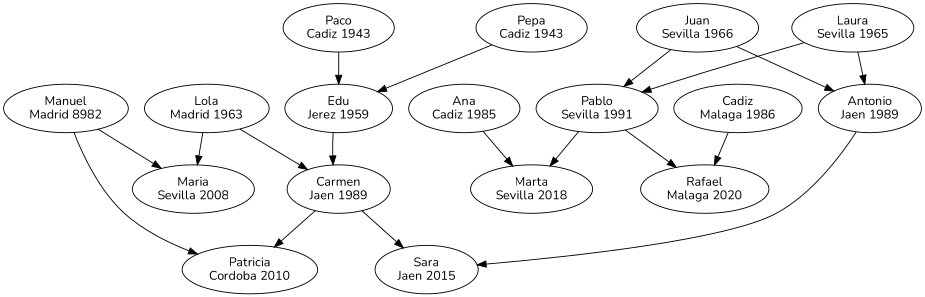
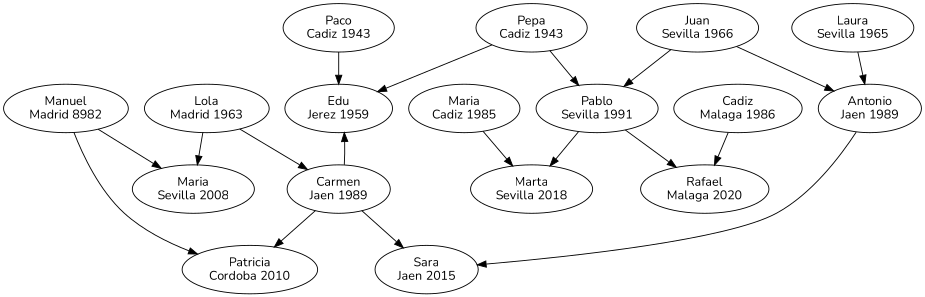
(727, 65) -> (561, 64)
(464, 108) -> (464, 108)
(333, 144) -> (345, 153)
